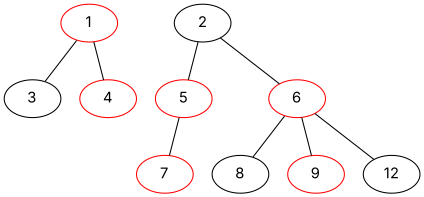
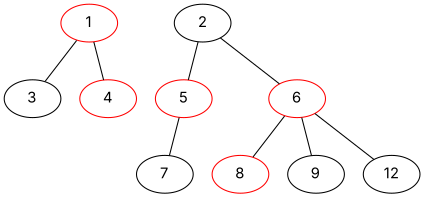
(165, 174) -> (165, 174)
(240, 174) -> (240, 174)
(316, 174) -> (316, 174)
